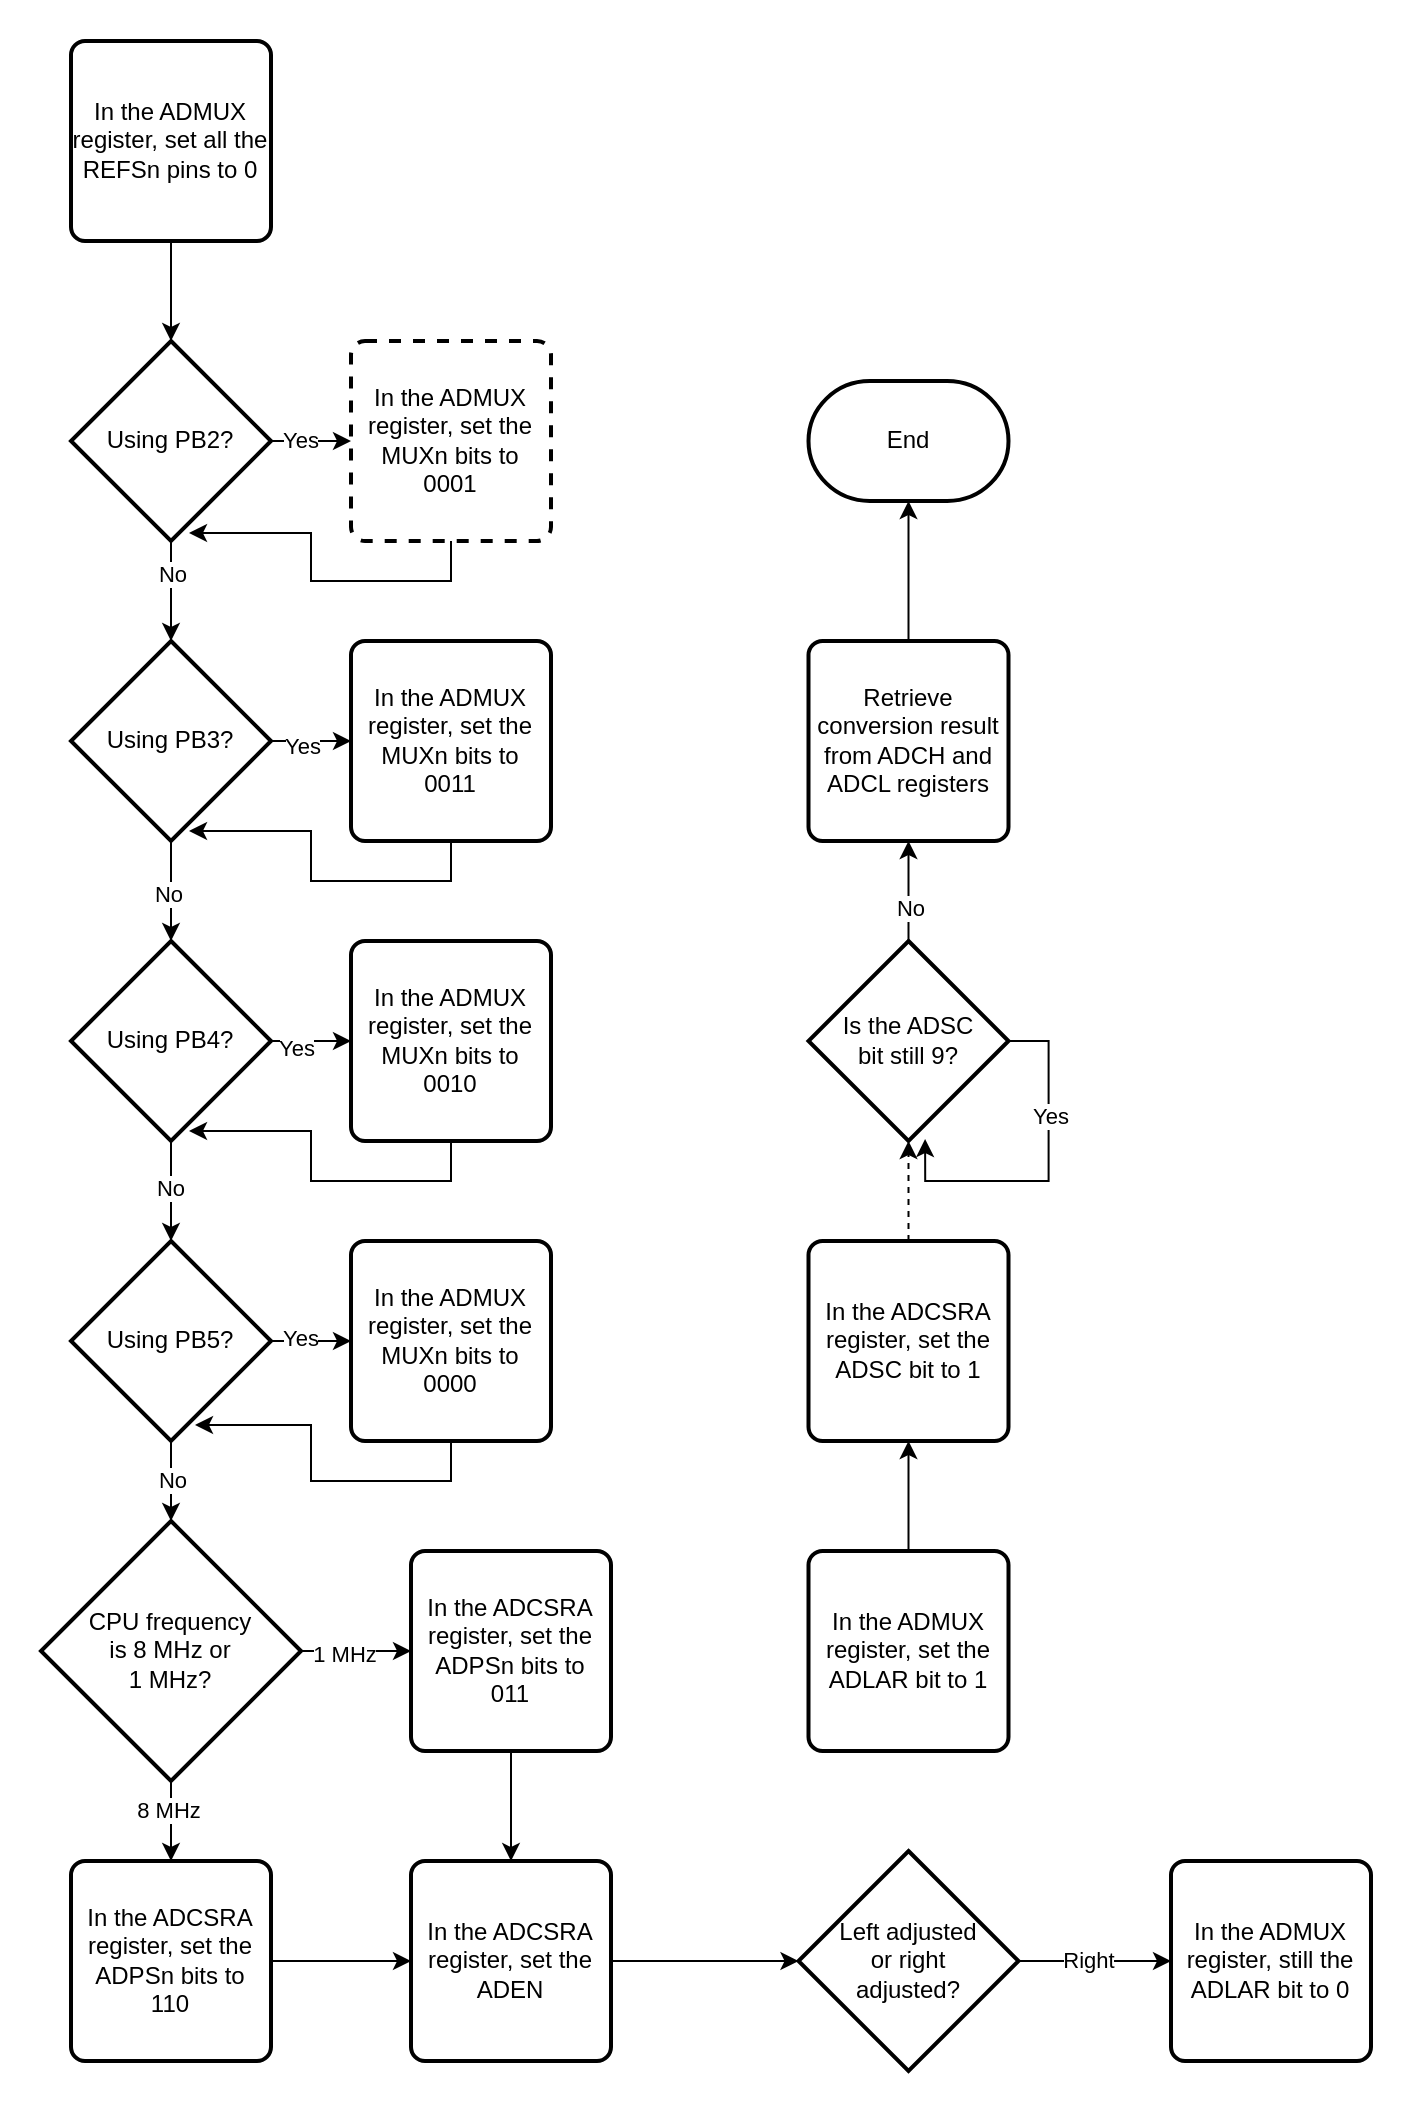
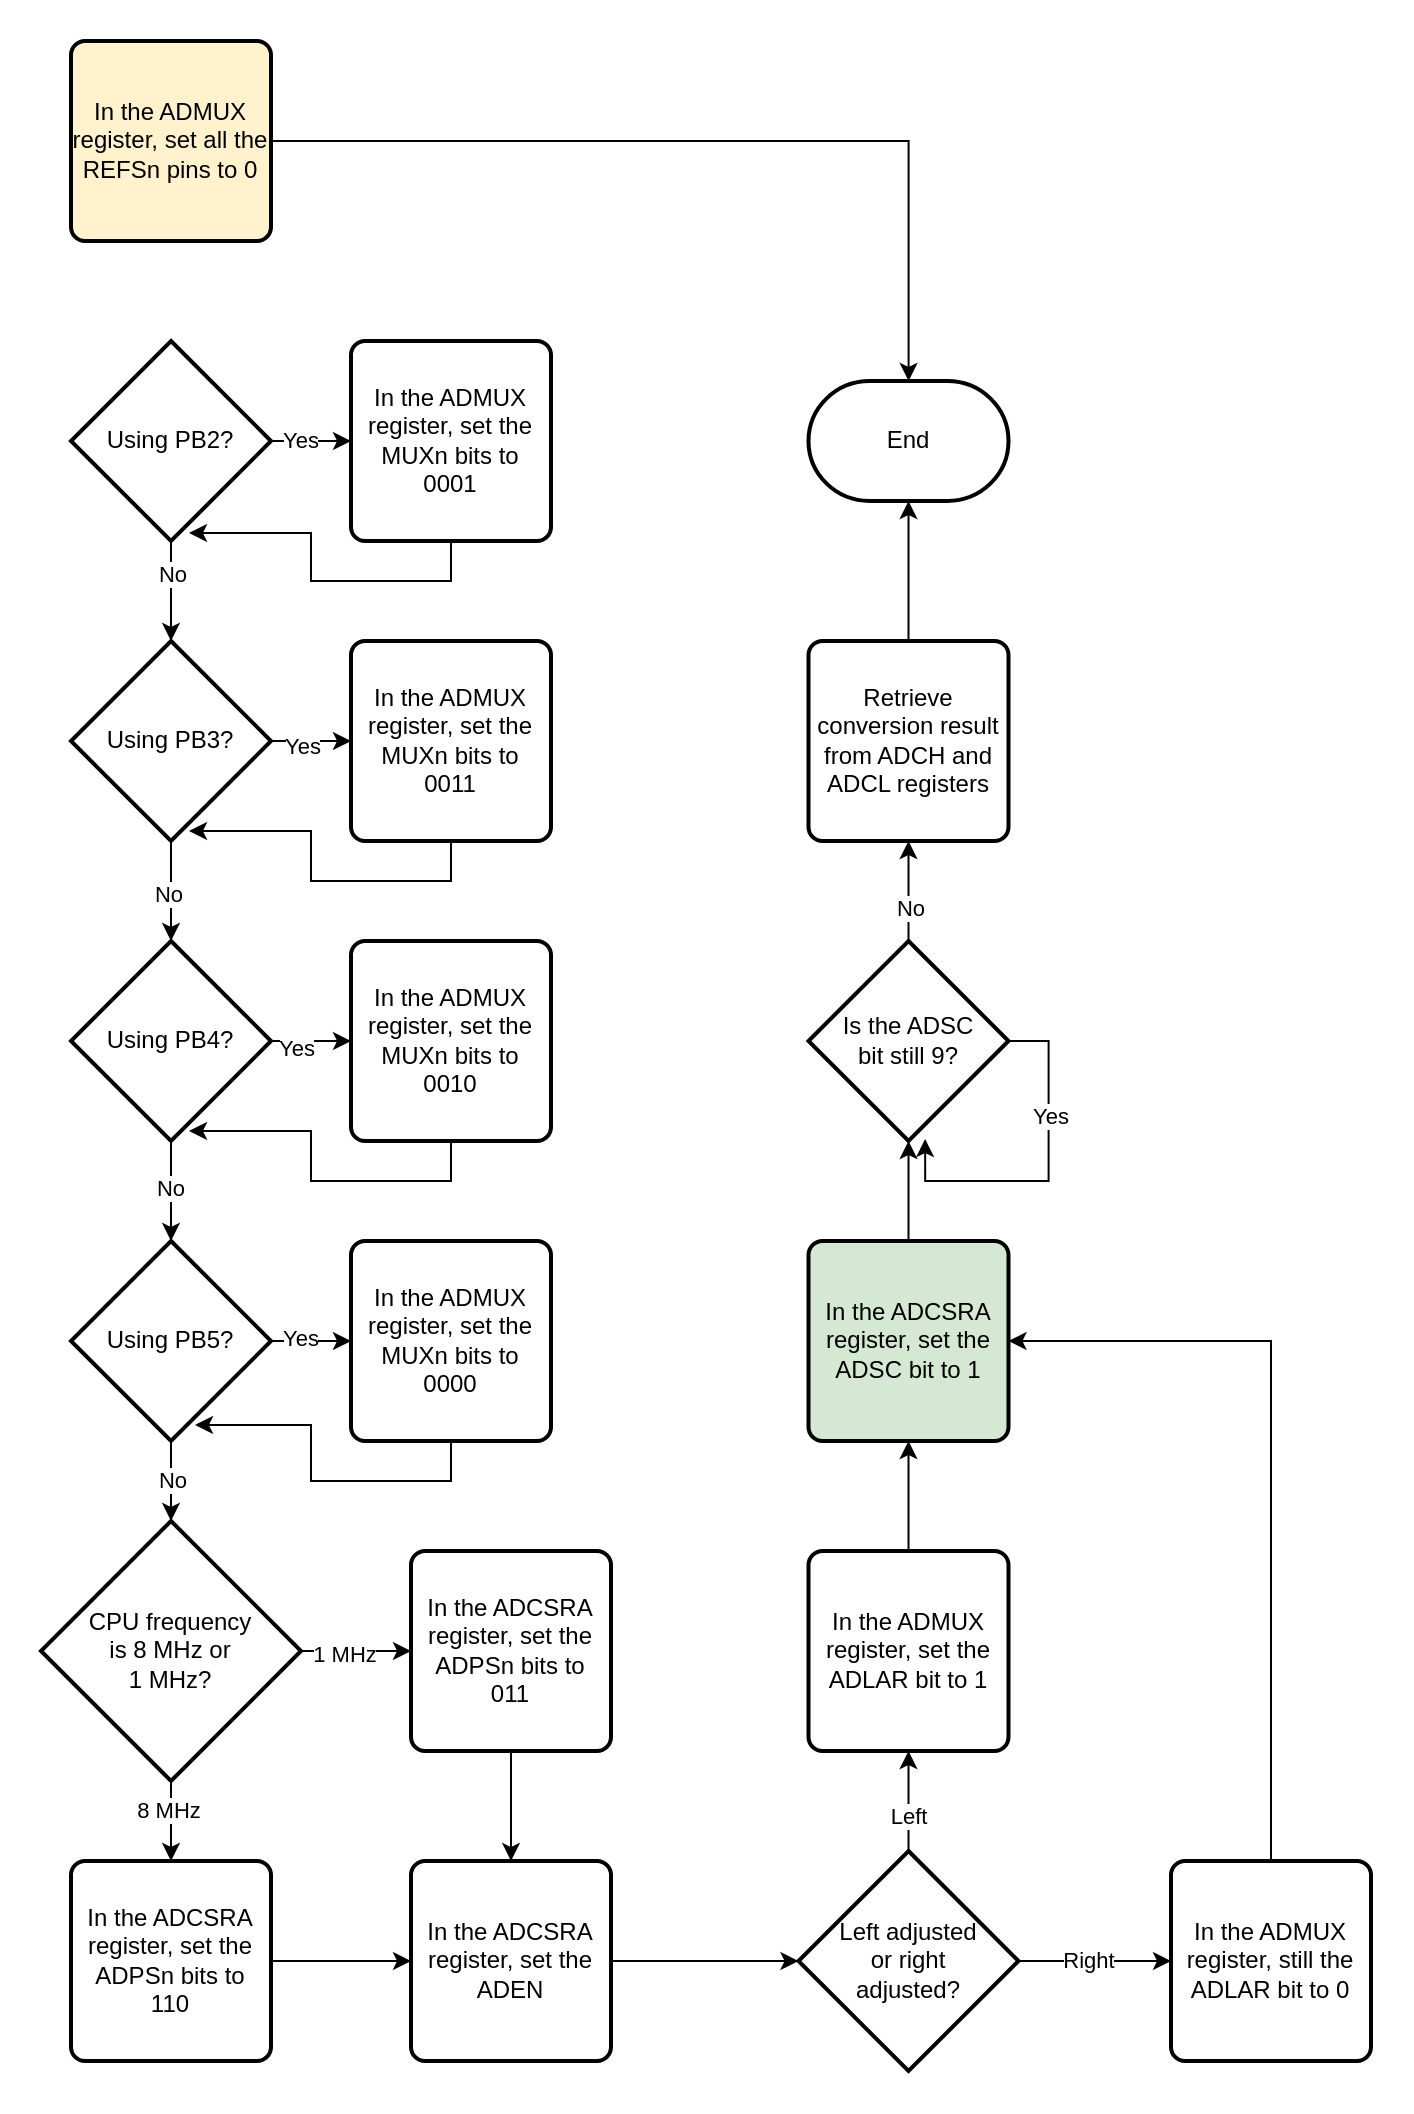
(171, 141) -> (171, 141)
(171, 284) -> (703, 141)
(451, 441) -> (451, 441)
(909, 1196) -> (909, 1196)
(909, 1341) -> (909, 1341)
none -> (1271, 1476)
none -> (909, 1805)
